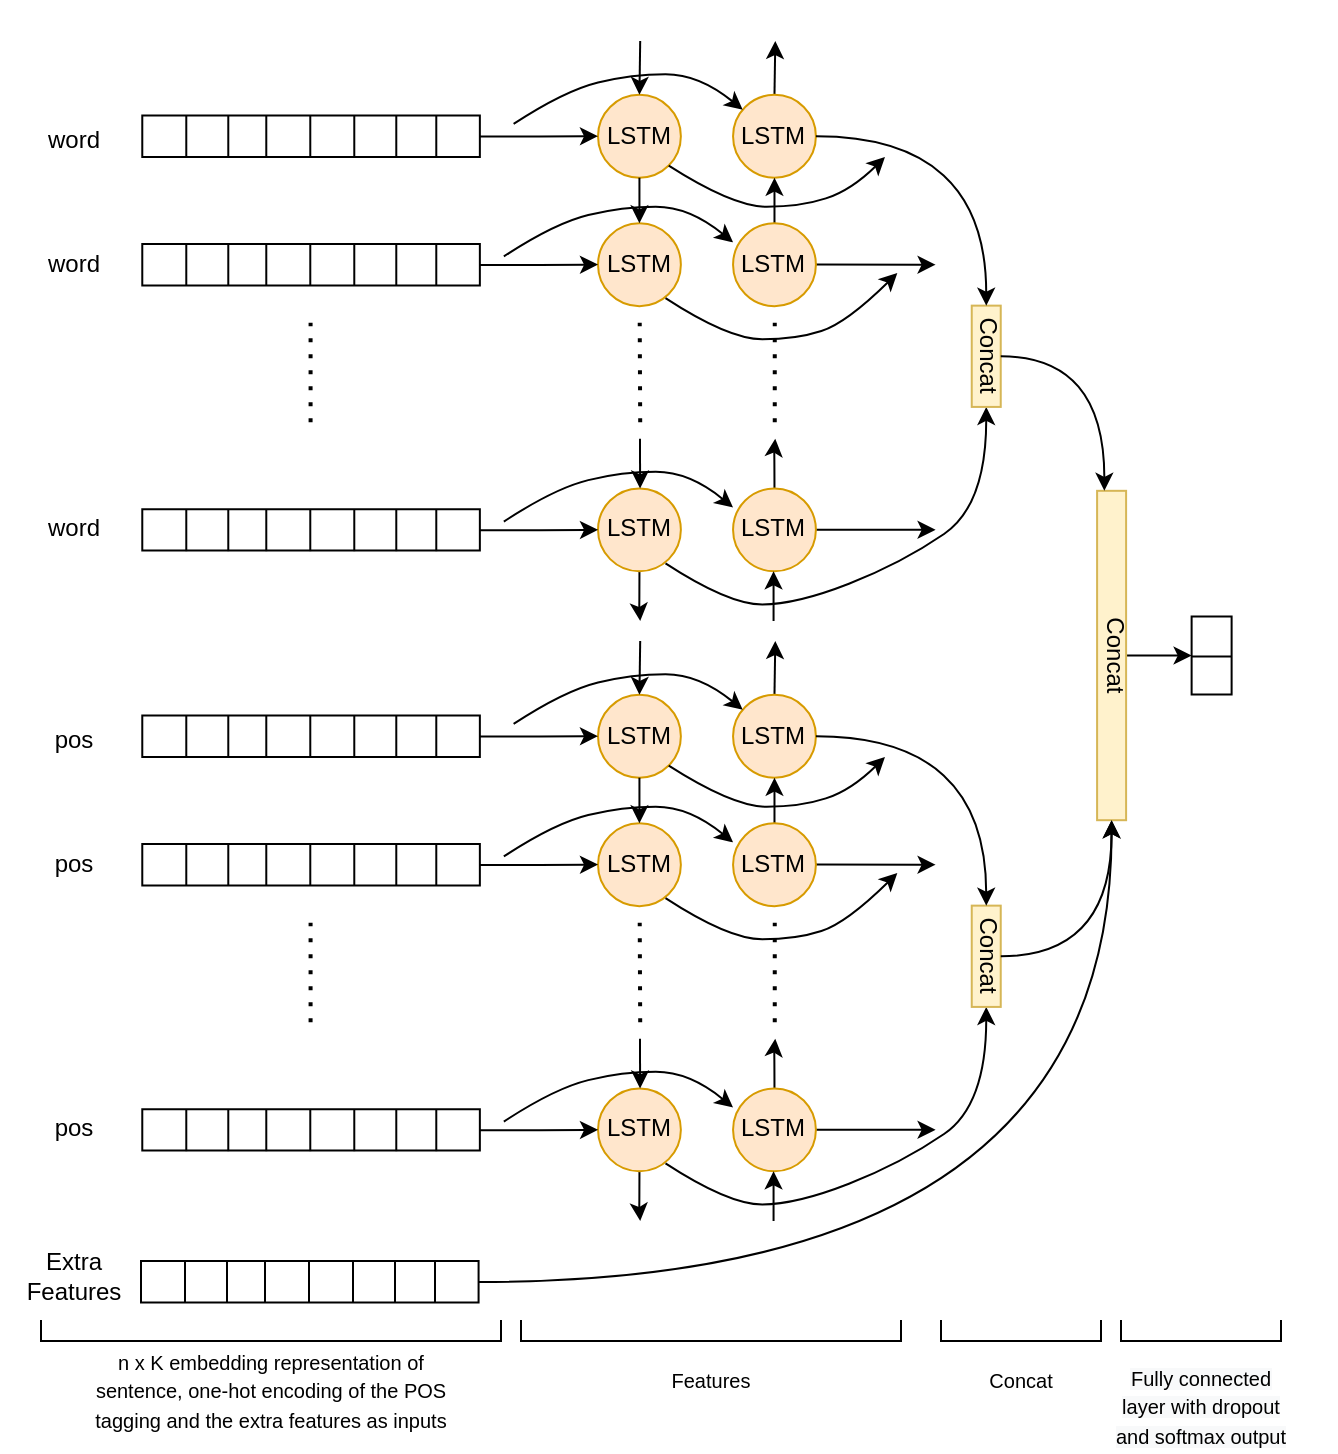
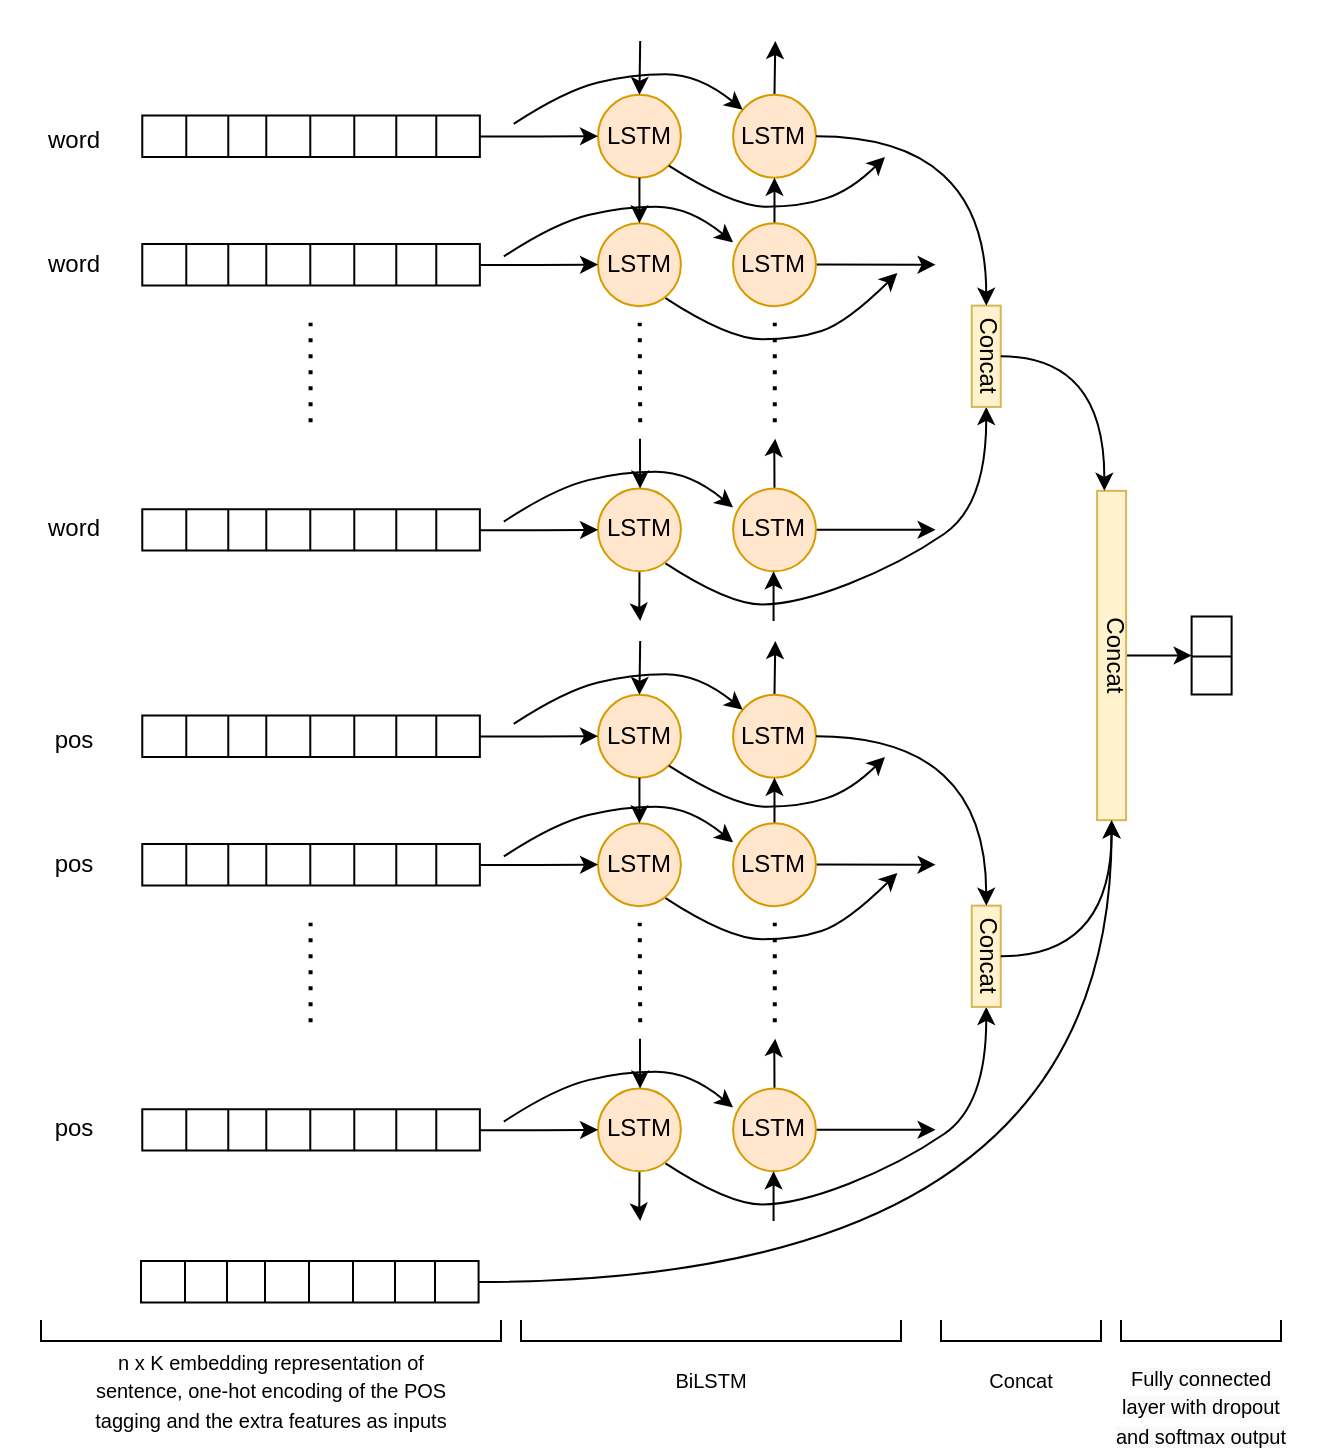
(75, 1278) -> none
(712, 1381) -> (712, 1381)
